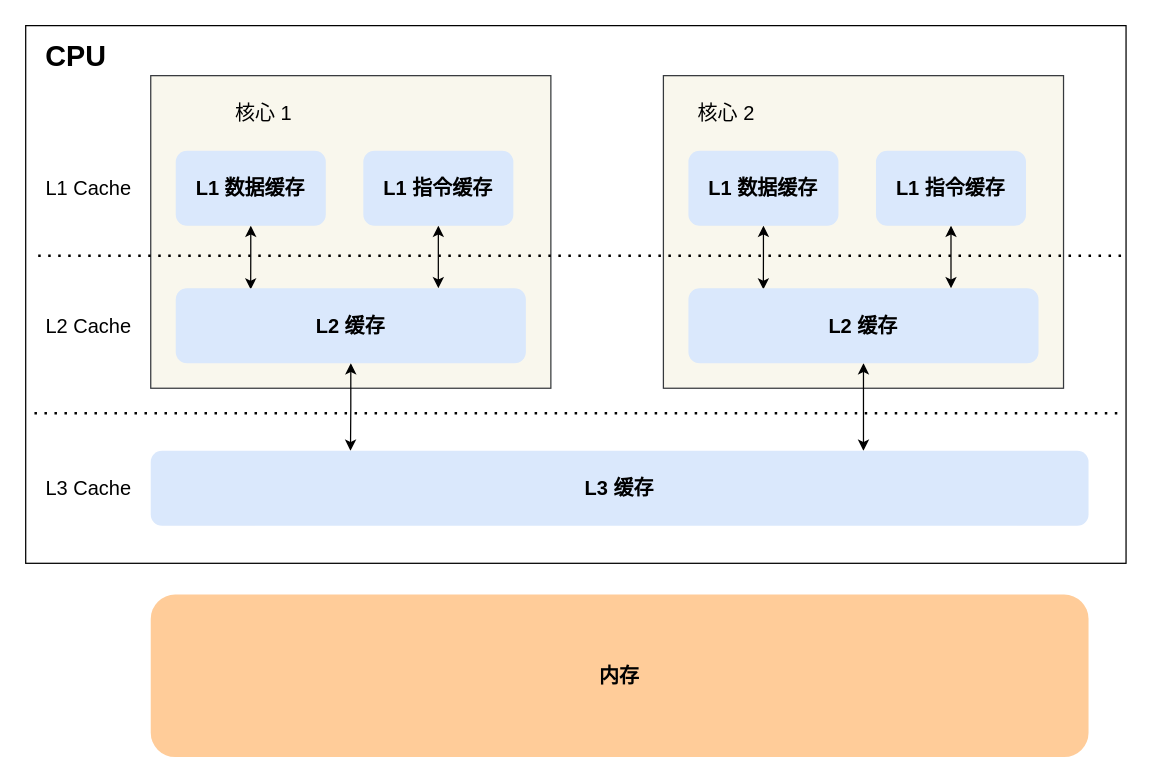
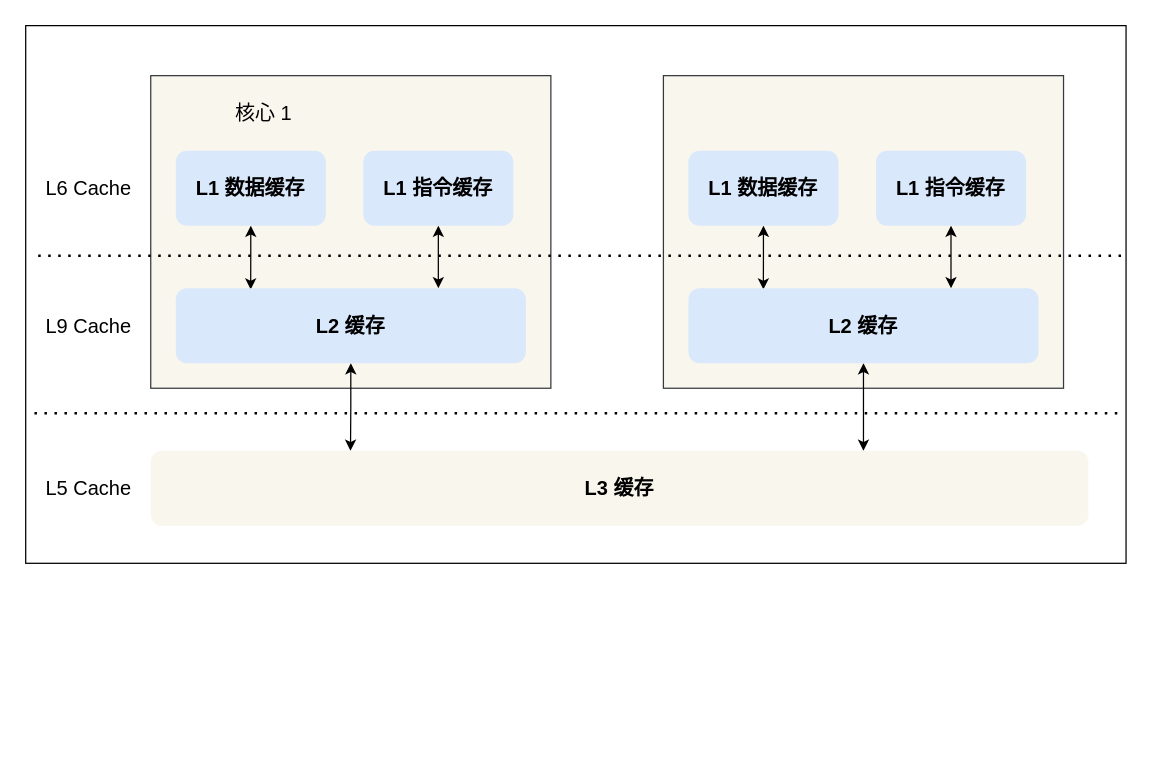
(76, 57) -> none
(726, 113) -> none
(89, 188) -> (89, 188)
(89, 326) -> (89, 326)
(89, 488) -> (89, 488)
(619, 488) -> (619, 488)
(619, 676) -> none
